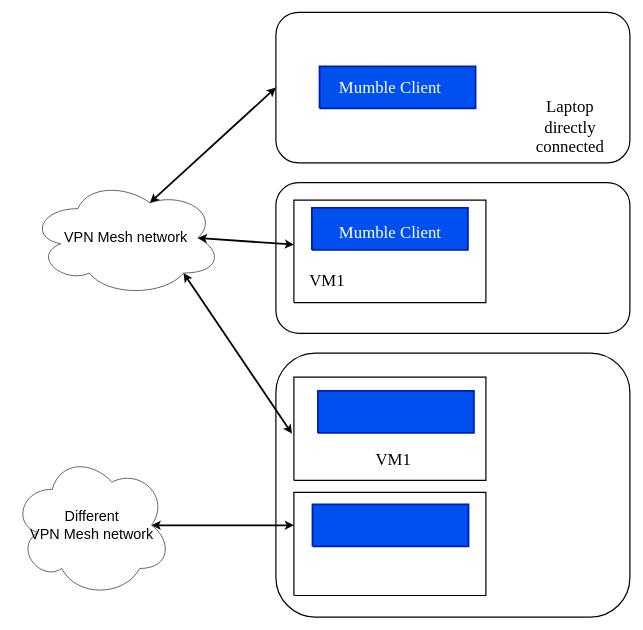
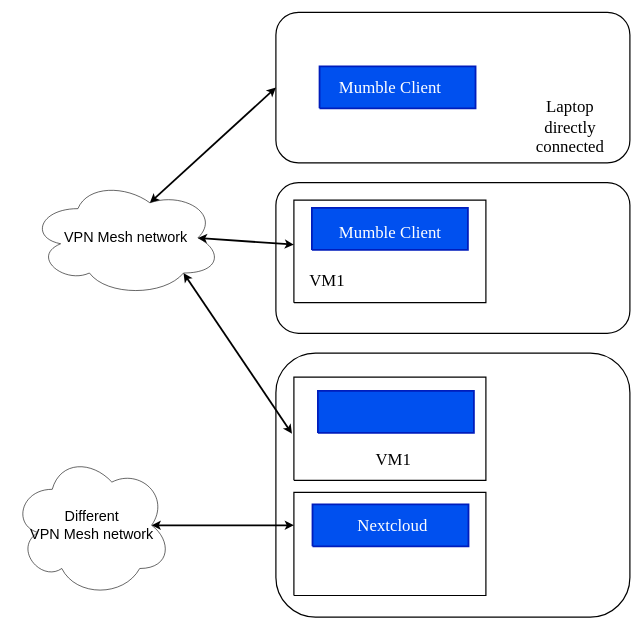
none -> (392, 525)
